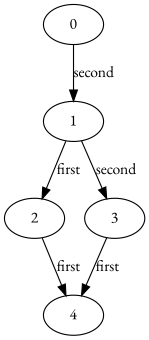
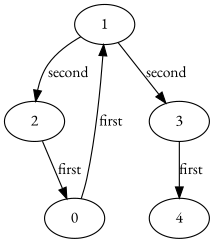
(94, 73) -> (111, 121)
(69, 170) -> (69, 73)
(52, 262) -> (52, 165)
